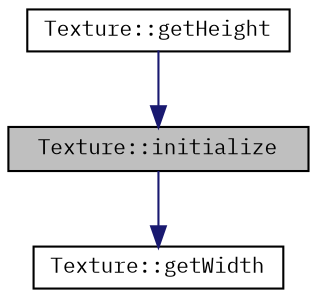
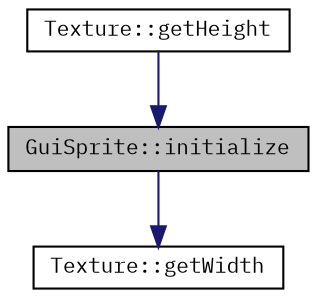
(158, 149) -> (158, 149)
